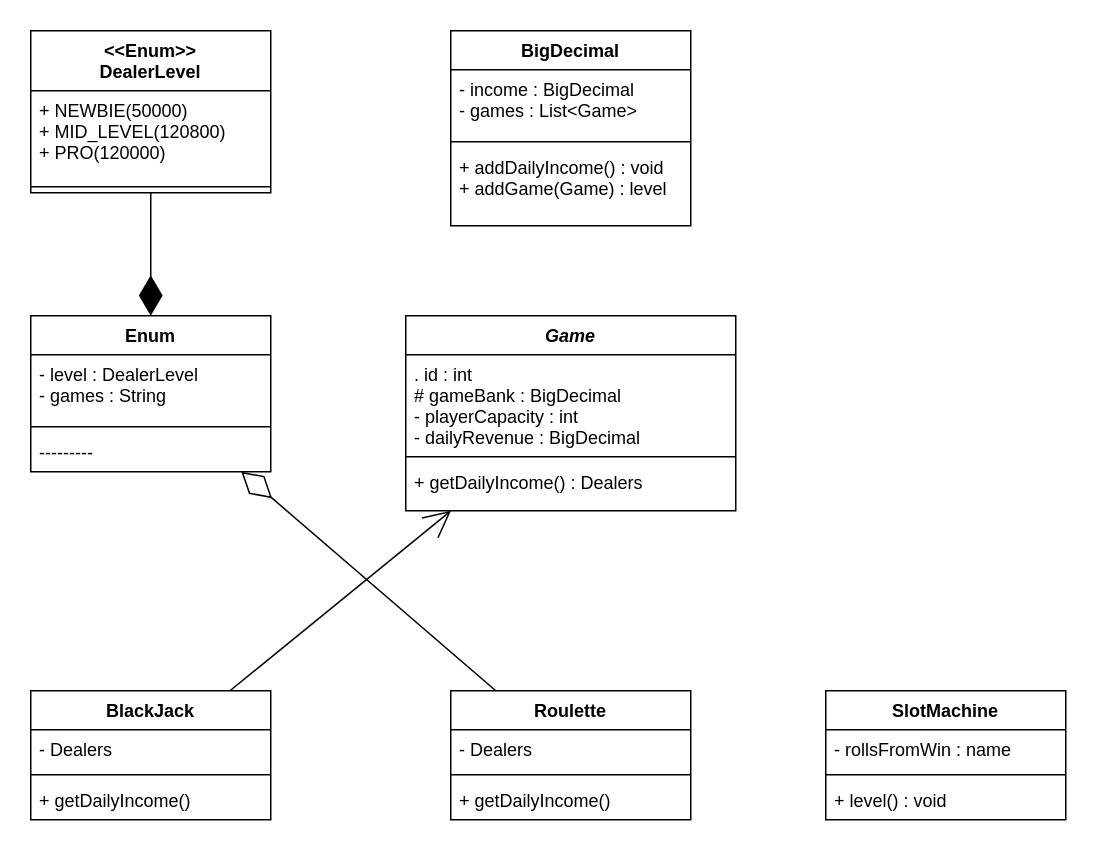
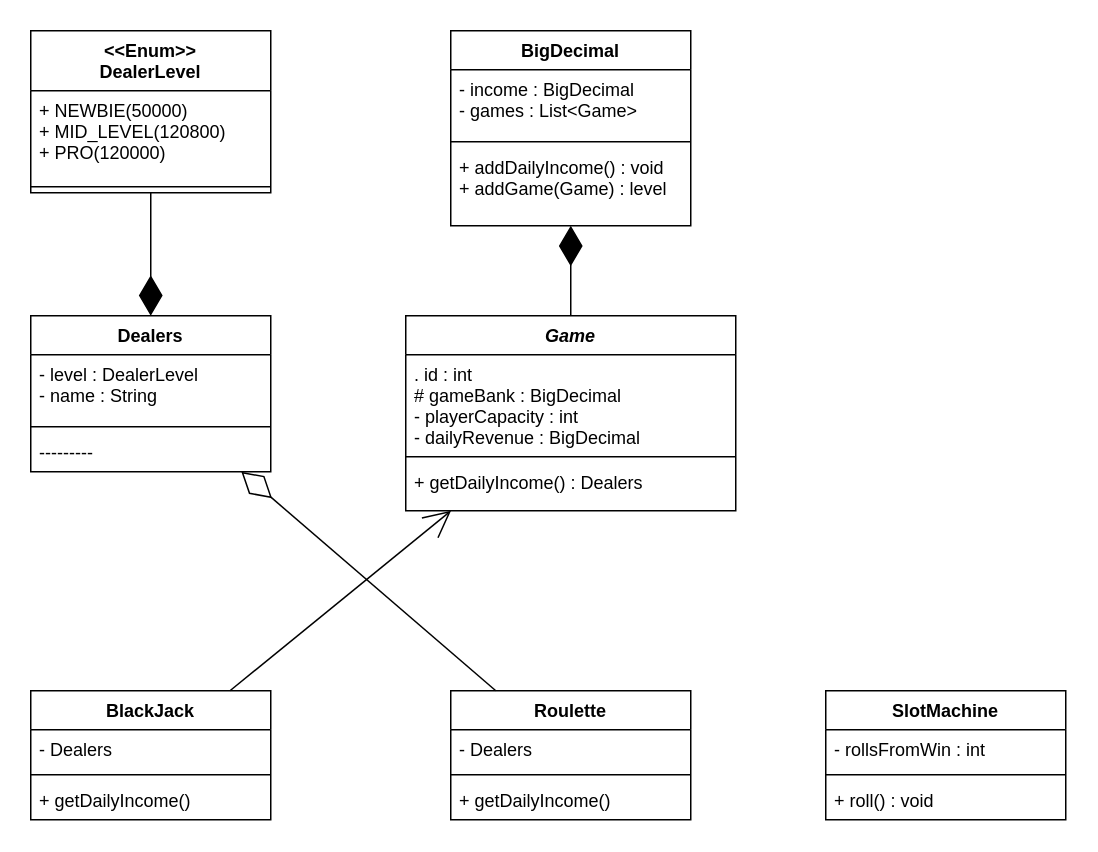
none -> (571, 291)
(150, 336) -> (150, 336)
(126, 375) -> (126, 375)
(923, 750) -> (916, 750)
(898, 801) -> (893, 801)
